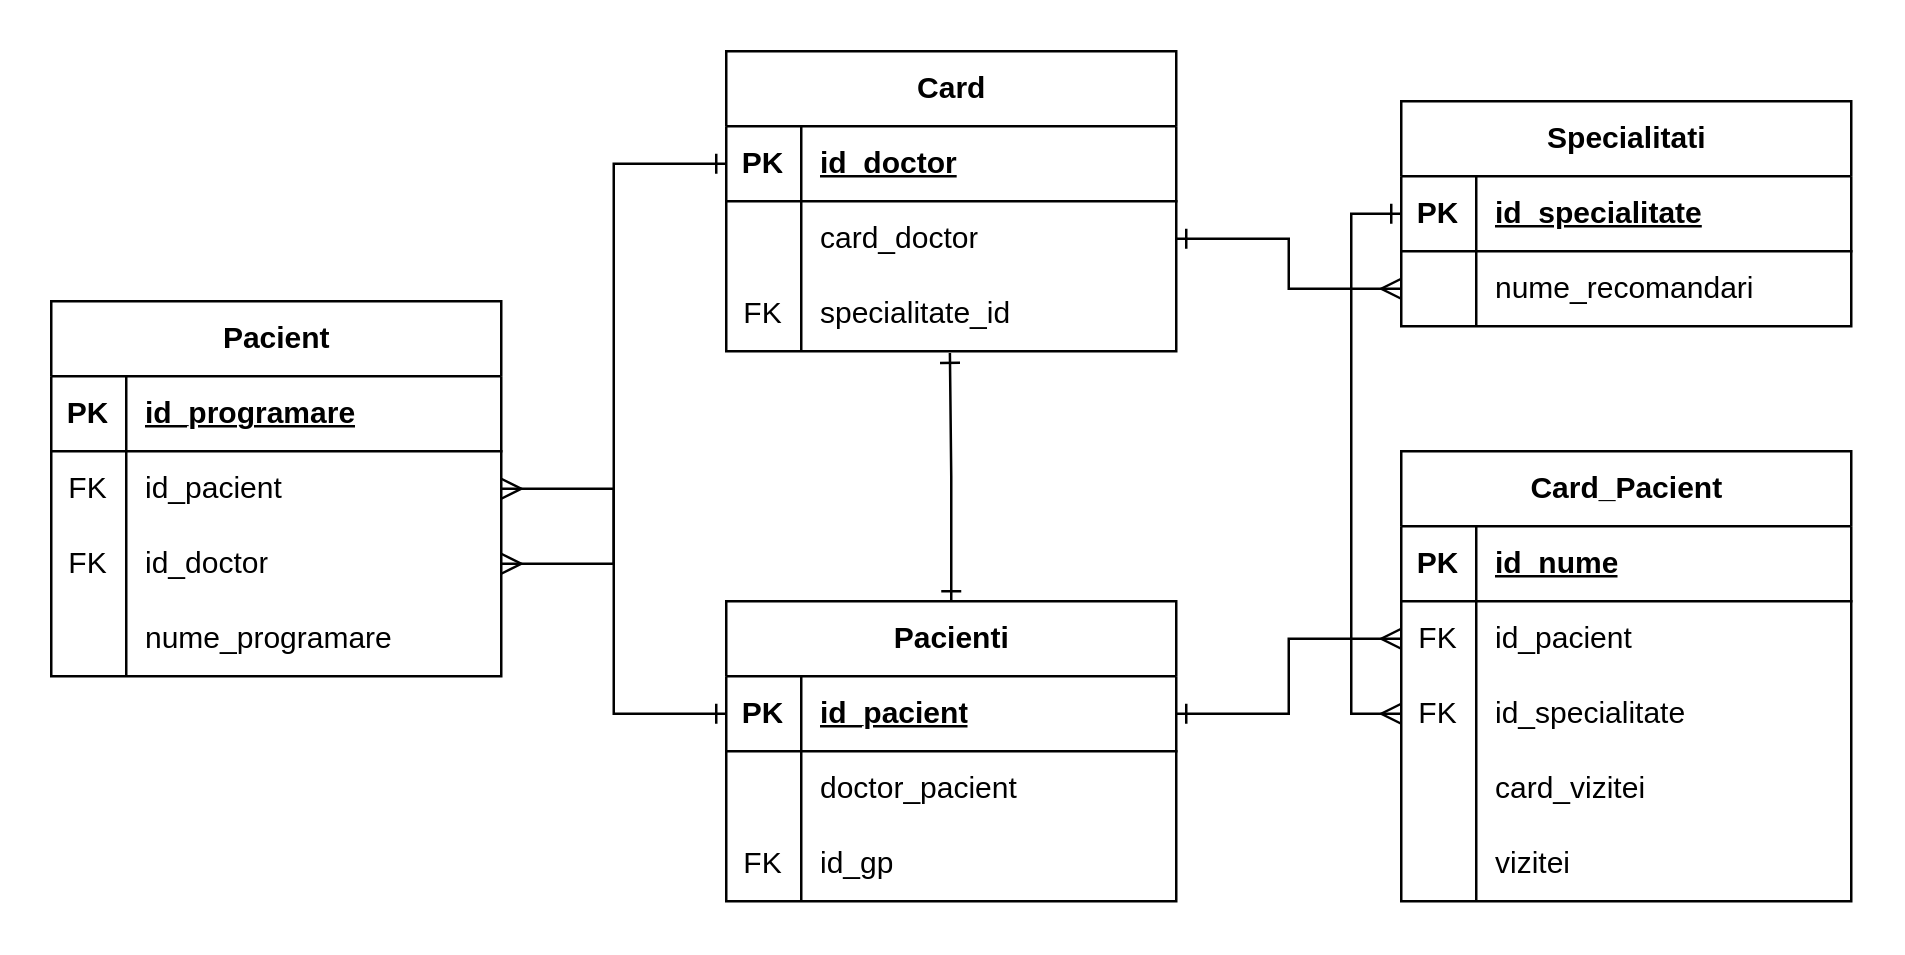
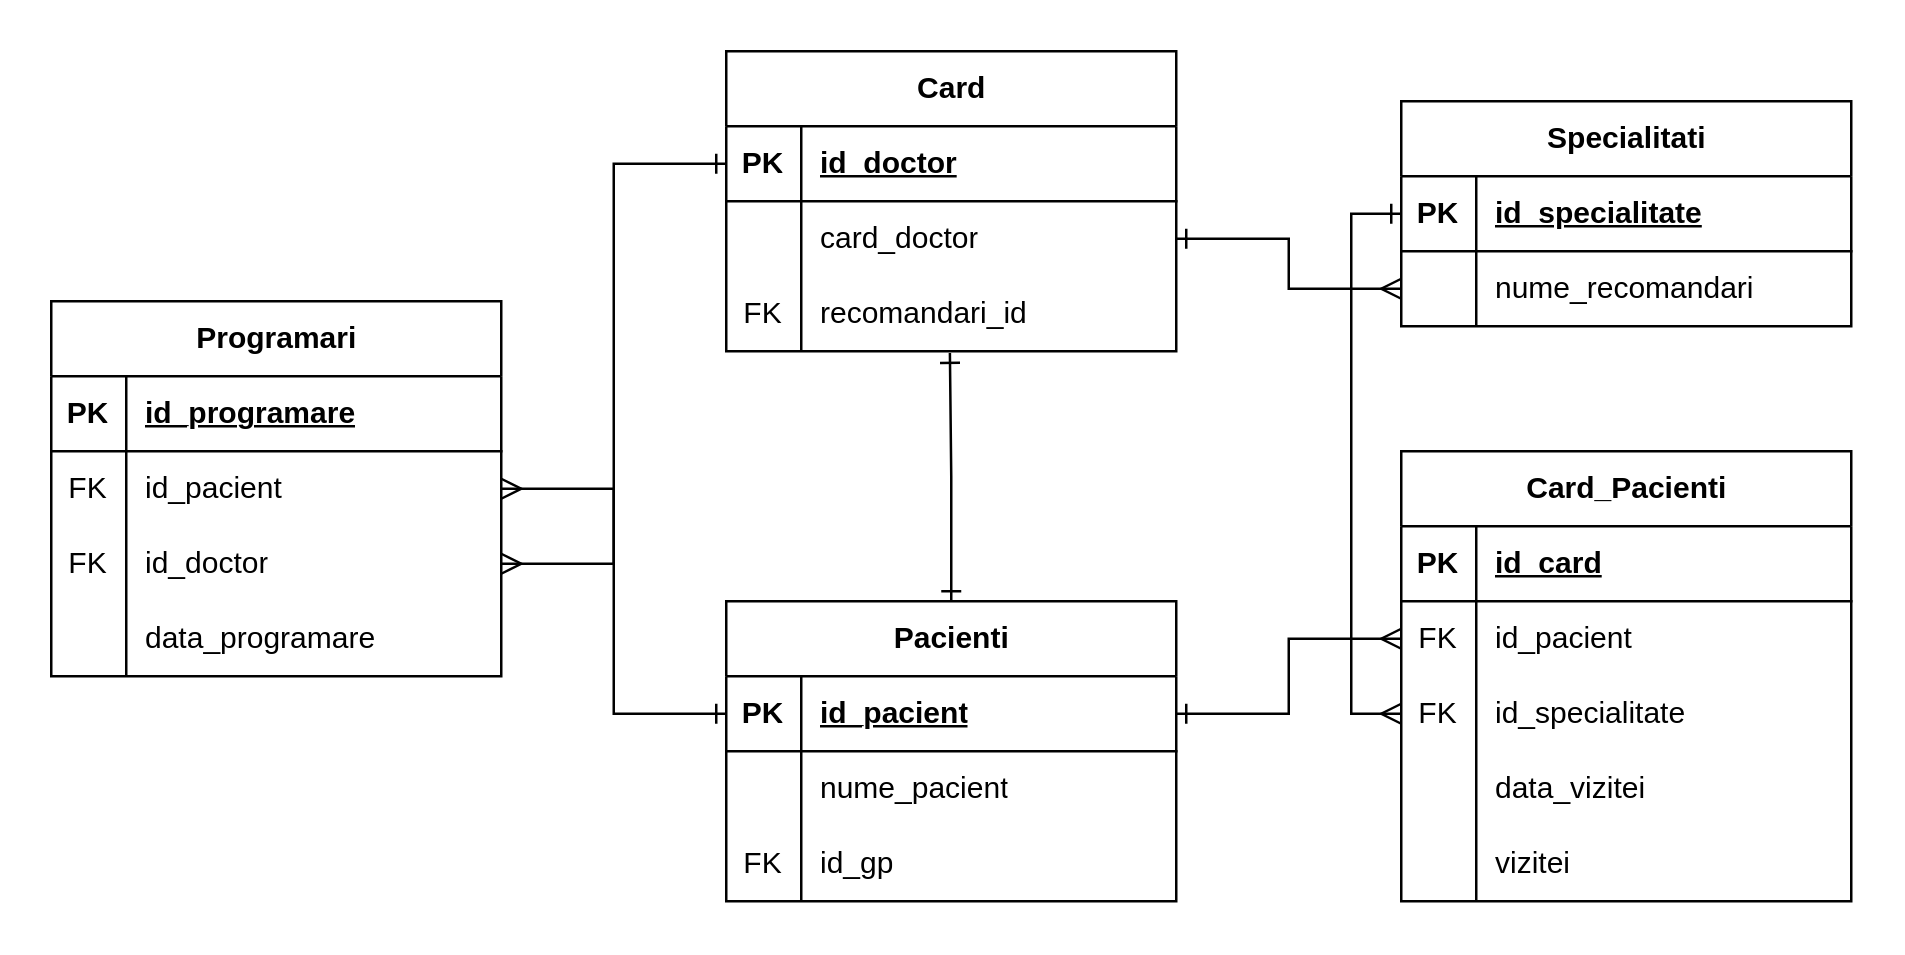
(932, 314) -> (931, 314)
(278, 339) -> (278, 339)
(1628, 489) -> (1628, 489)
(1551, 564) -> (1551, 564)
(272, 639) -> (272, 639)
(935, 789) -> (918, 789)
(1585, 789) -> (1585, 789)
